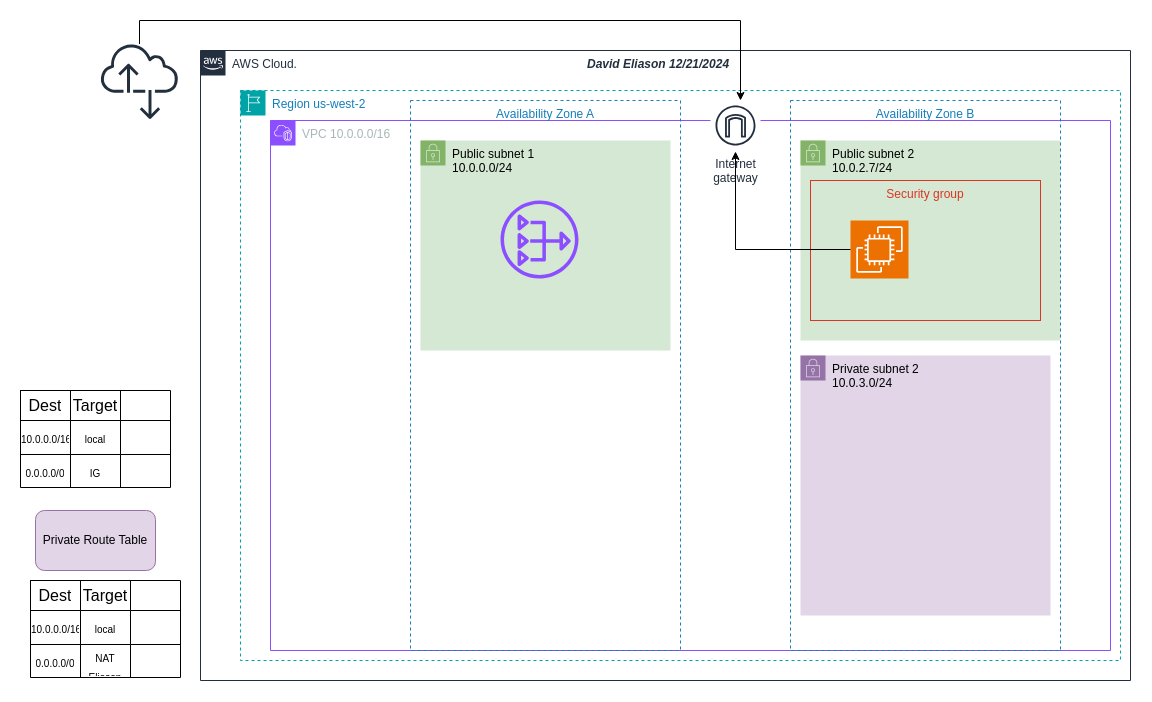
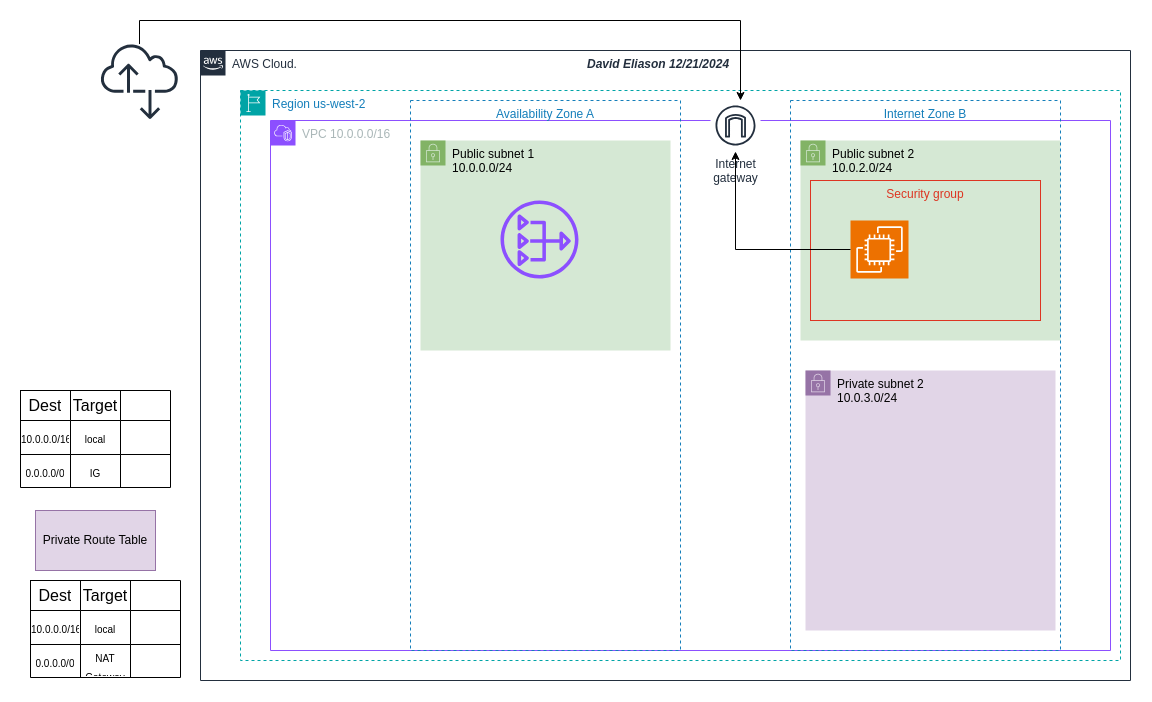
(926, 115) -> (926, 115)
(877, 162) -> (877, 162)
(926, 486) -> (931, 501)
(96, 541) -> (96, 541)
(106, 662) -> (106, 662)
